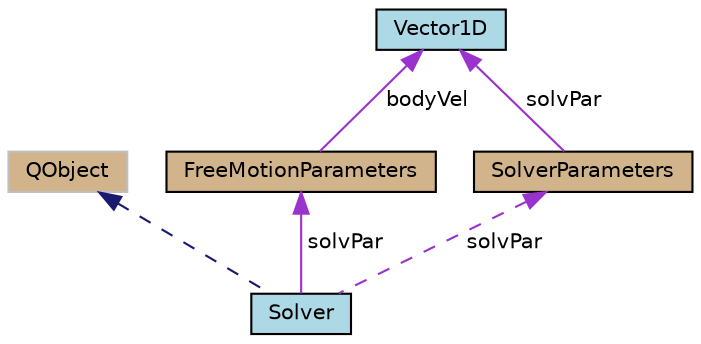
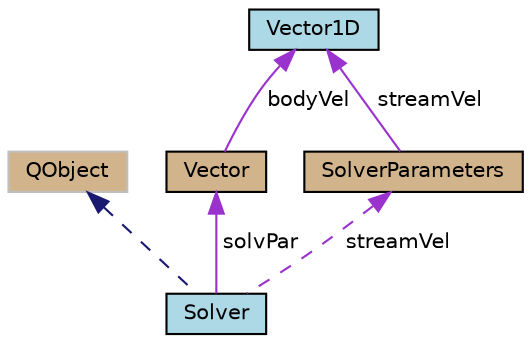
(561, 101) -> (427, 101)
(301, 172) -> (216, 172)
(502, 243) -> (396, 243)
